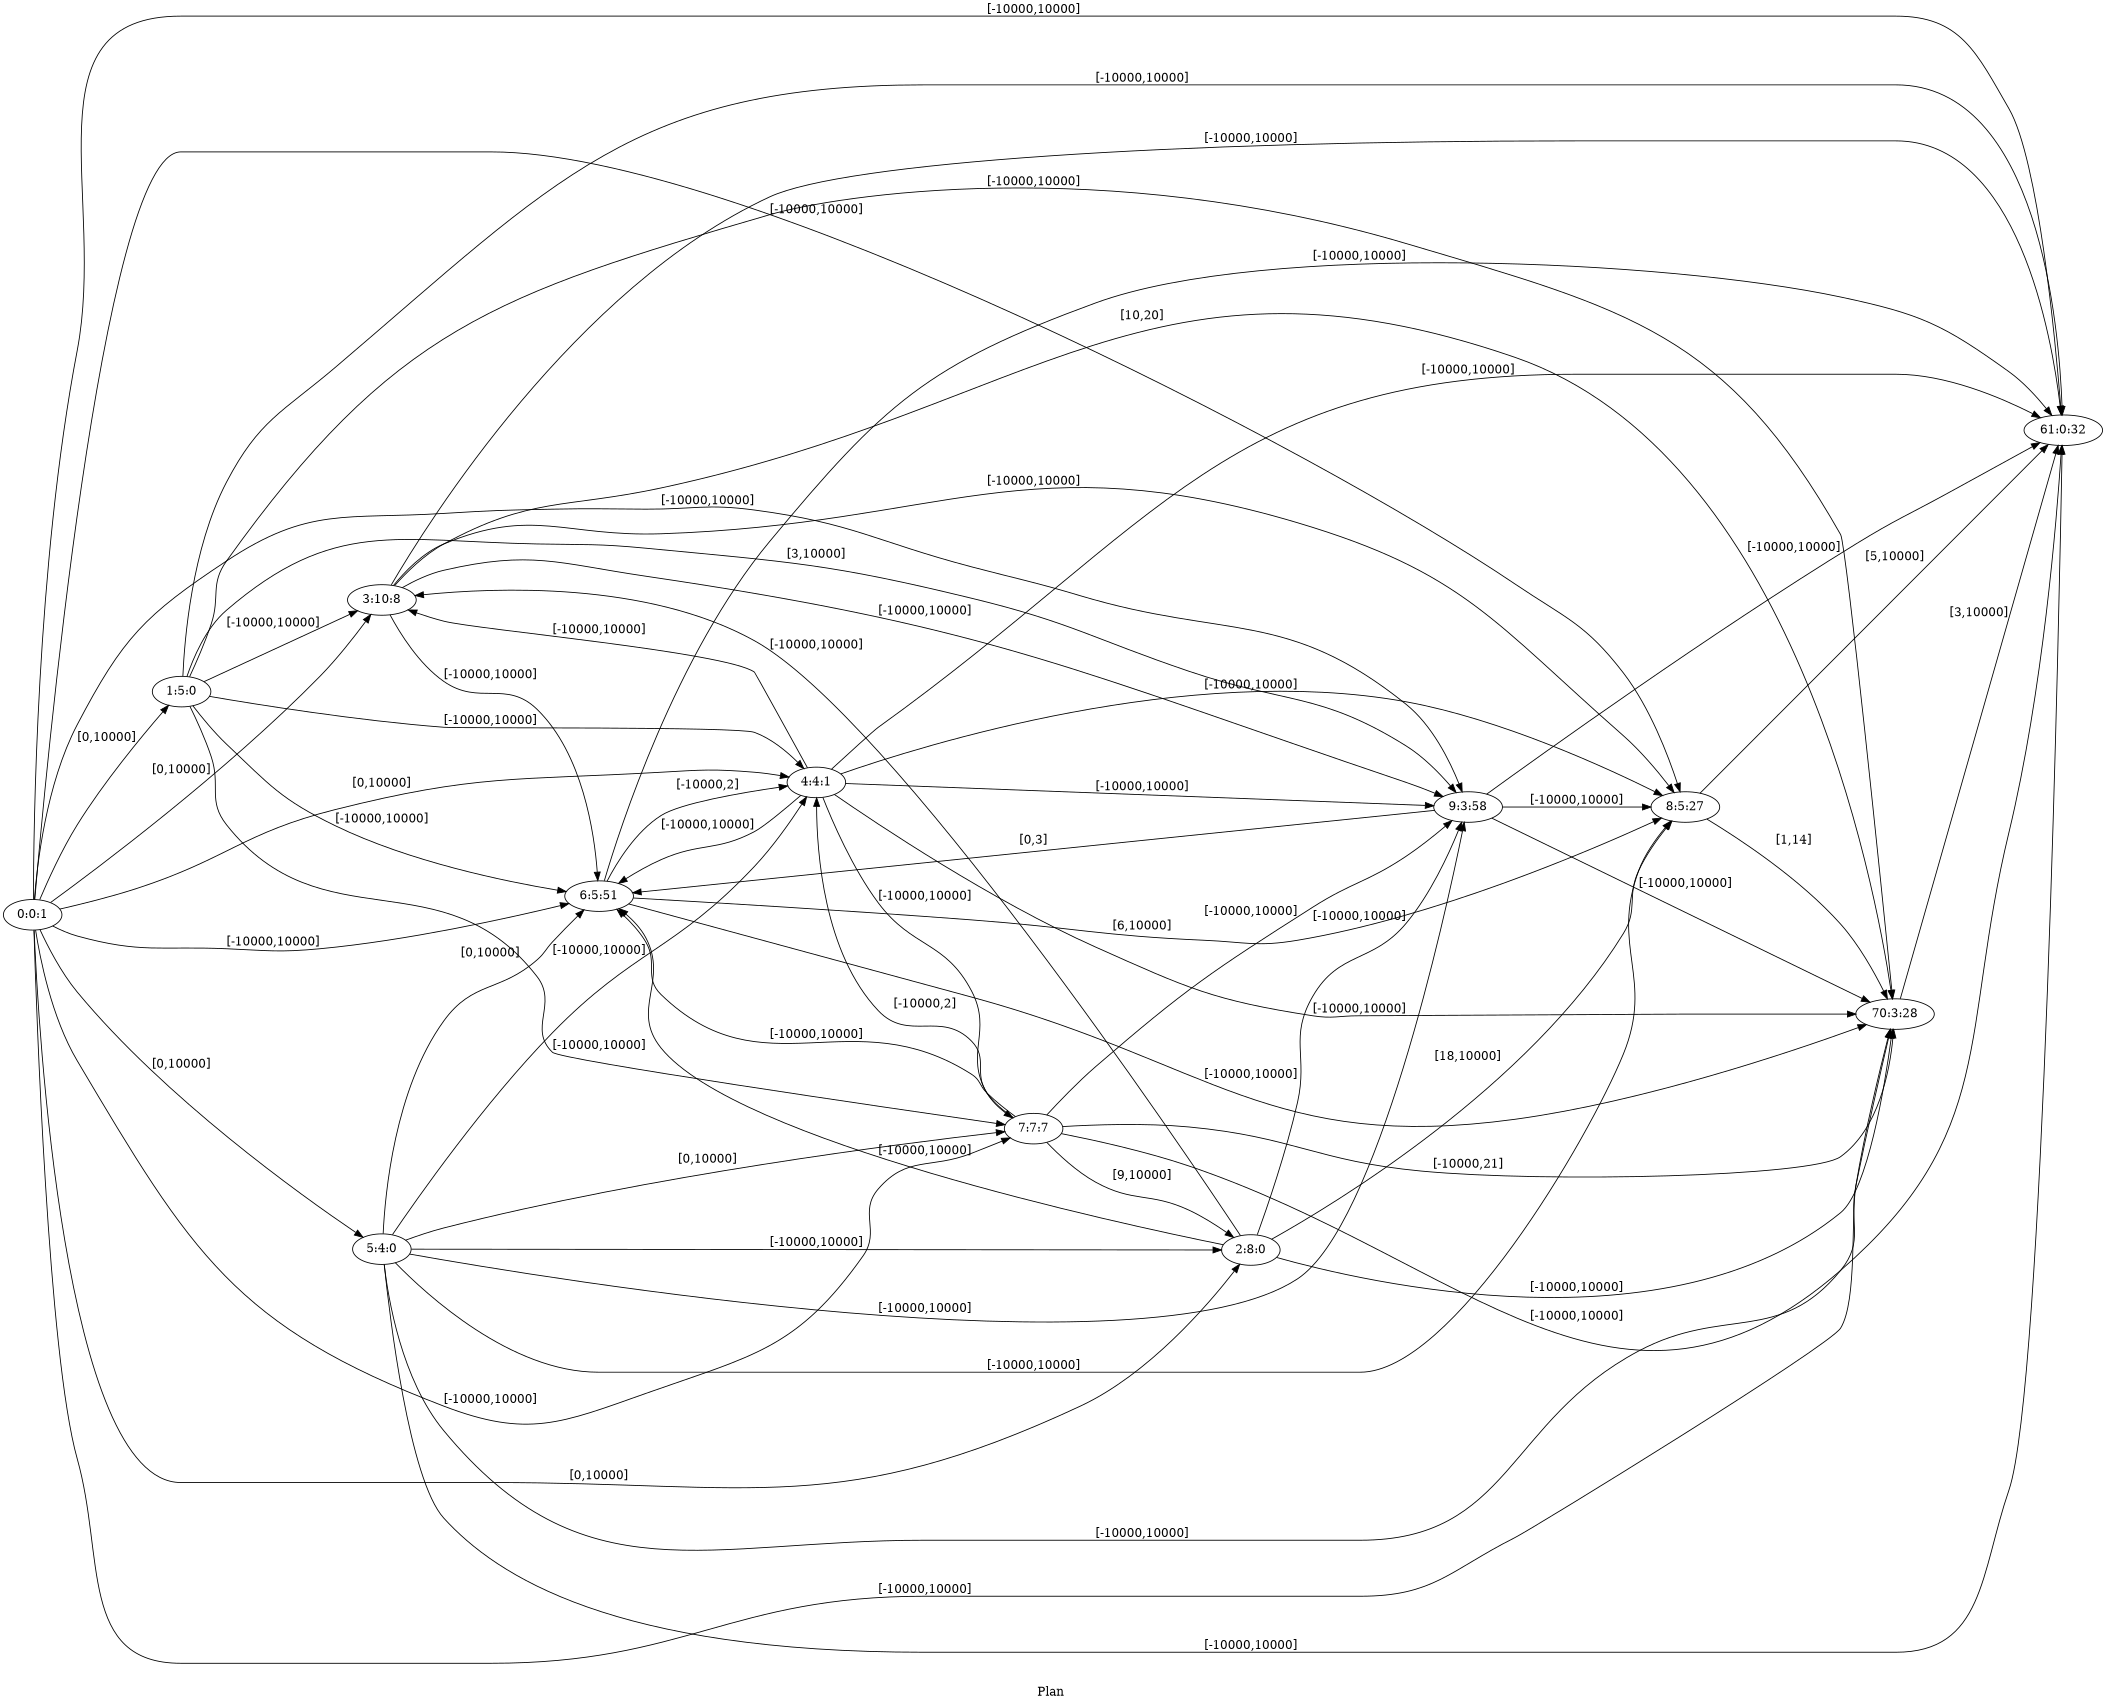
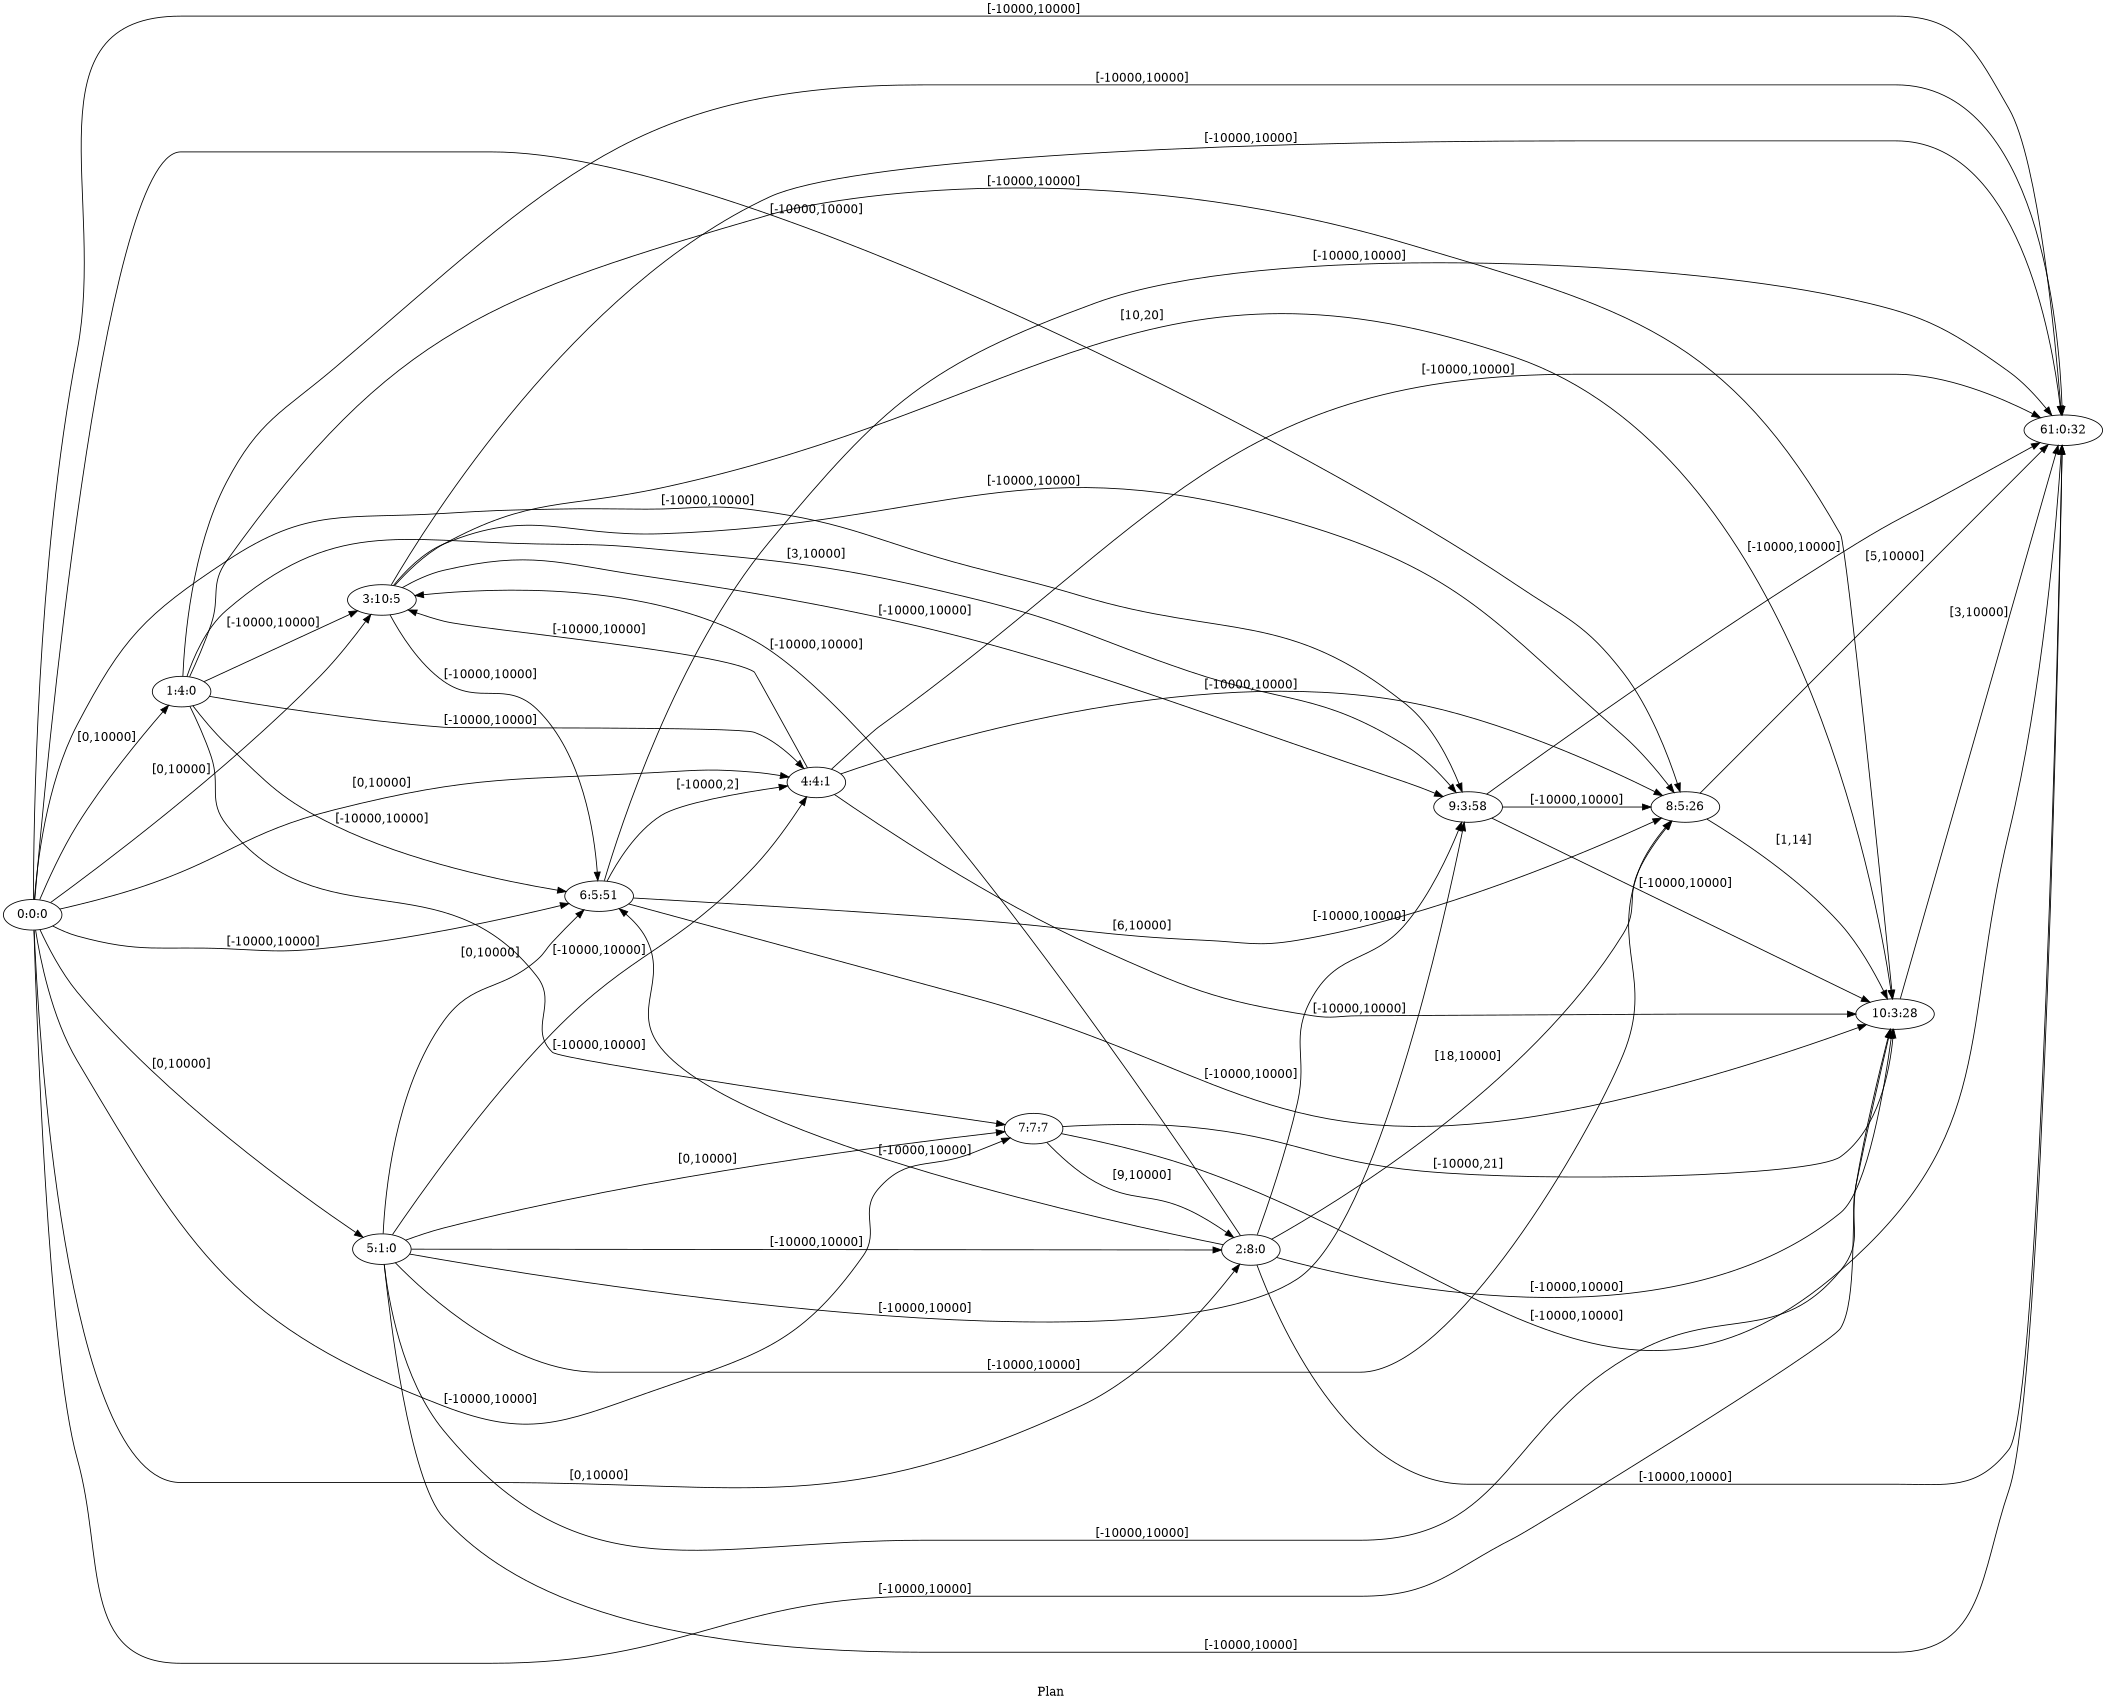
(382, 600) -> (382, 600)
(182, 692) -> (182, 692)
(1135, 794) -> none
(1685, 807) -> (1685, 807)
(717, 845) -> none
(1038, 851) -> none
(33, 915) -> (33, 915)
(933, 948) -> none
(1236, 957) -> none
(871, 1001) -> none
(1895, 1014) -> (1895, 1014)
(798, 1043) -> none
(382, 1249) -> (382, 1249)
none -> (2012, 1435)
